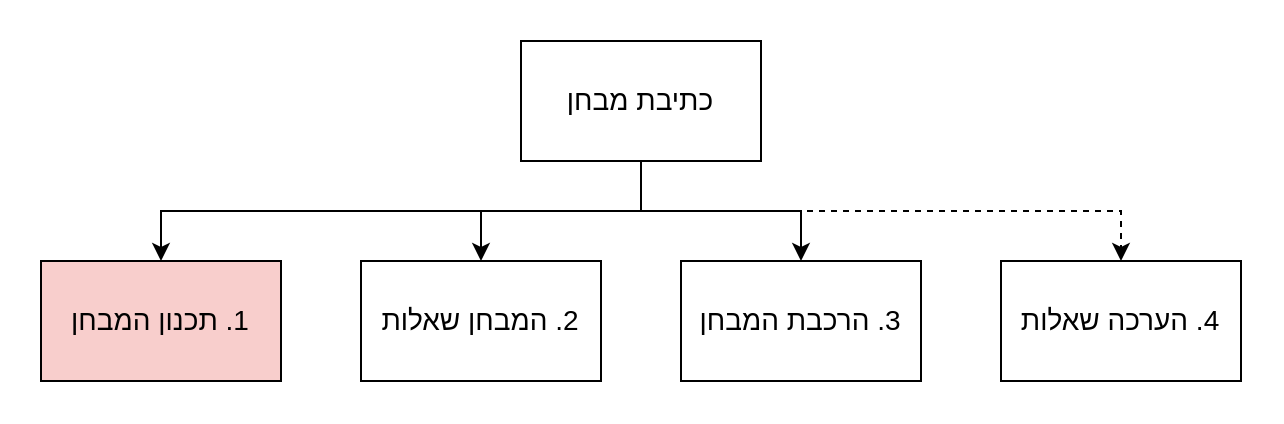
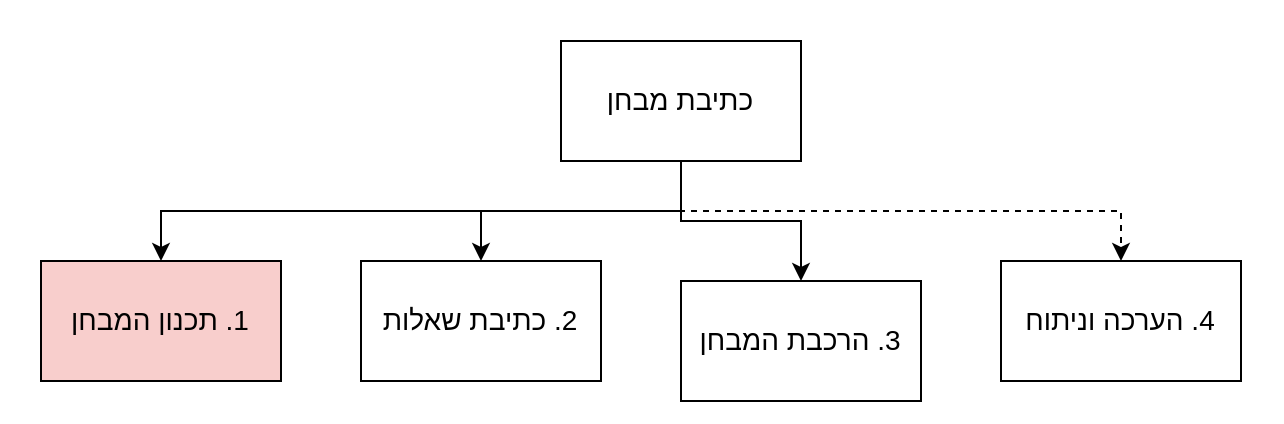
(641, 101) -> (681, 101)
(481, 321) -> (481, 321)
(801, 321) -> (801, 341)
(1121, 321) -> (1121, 321)
